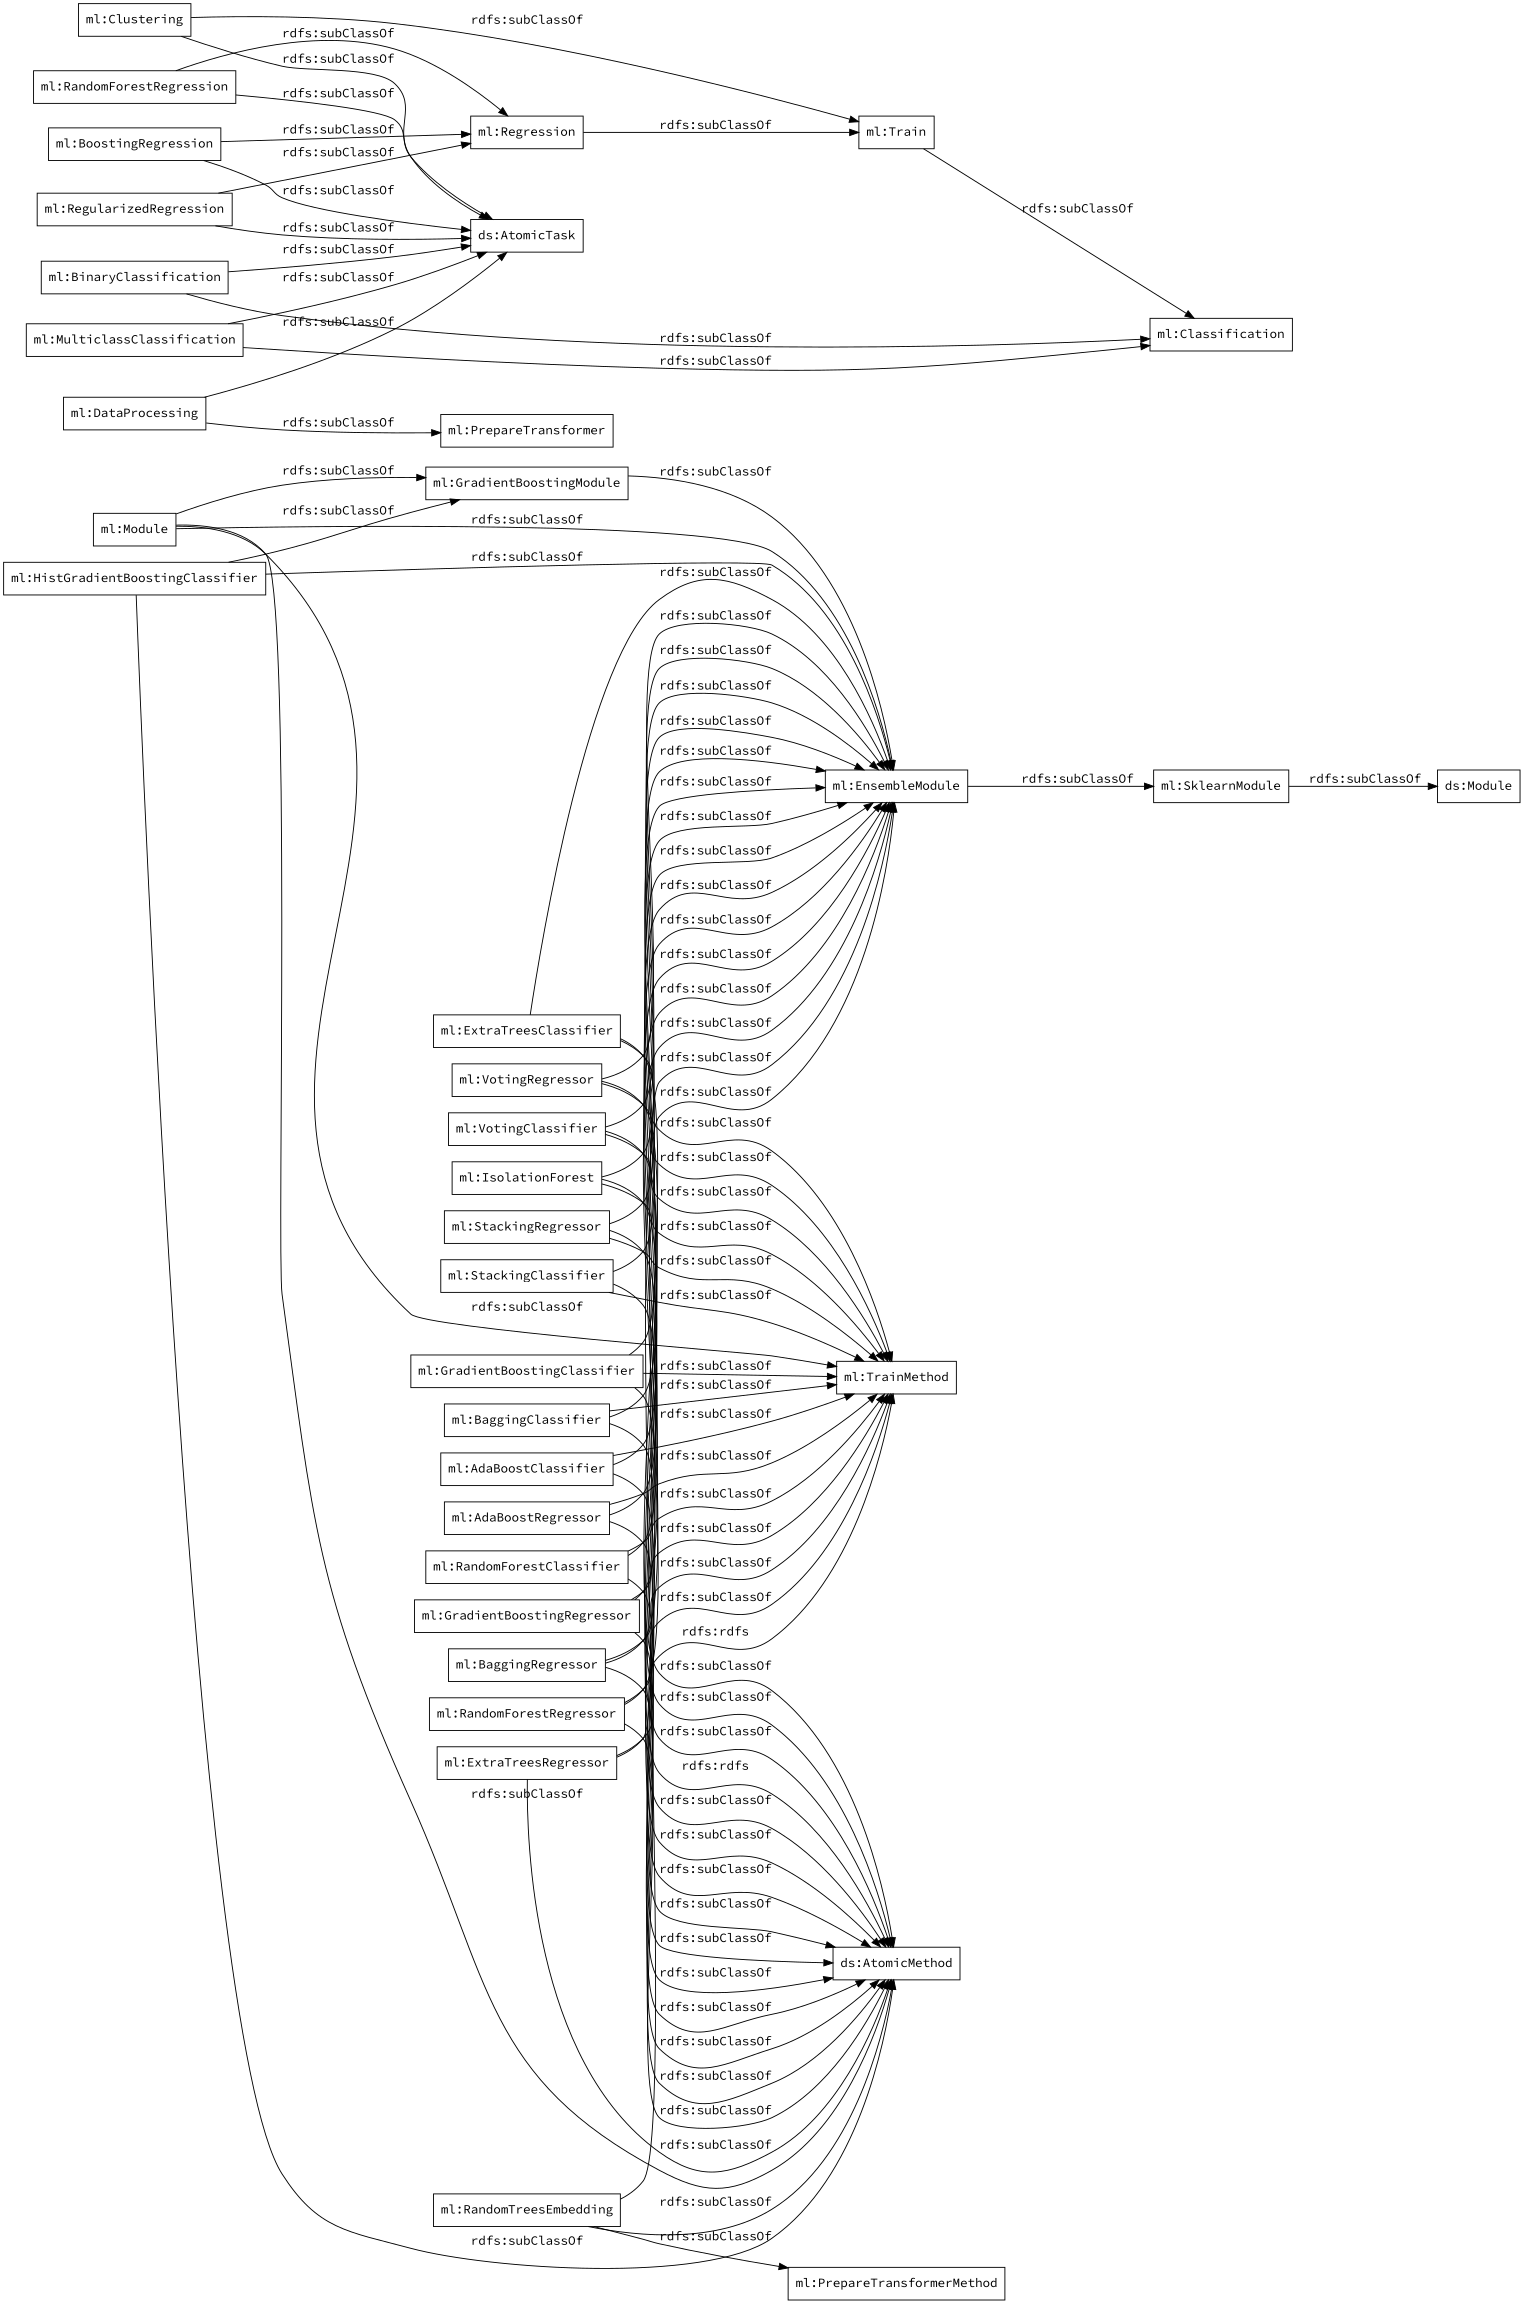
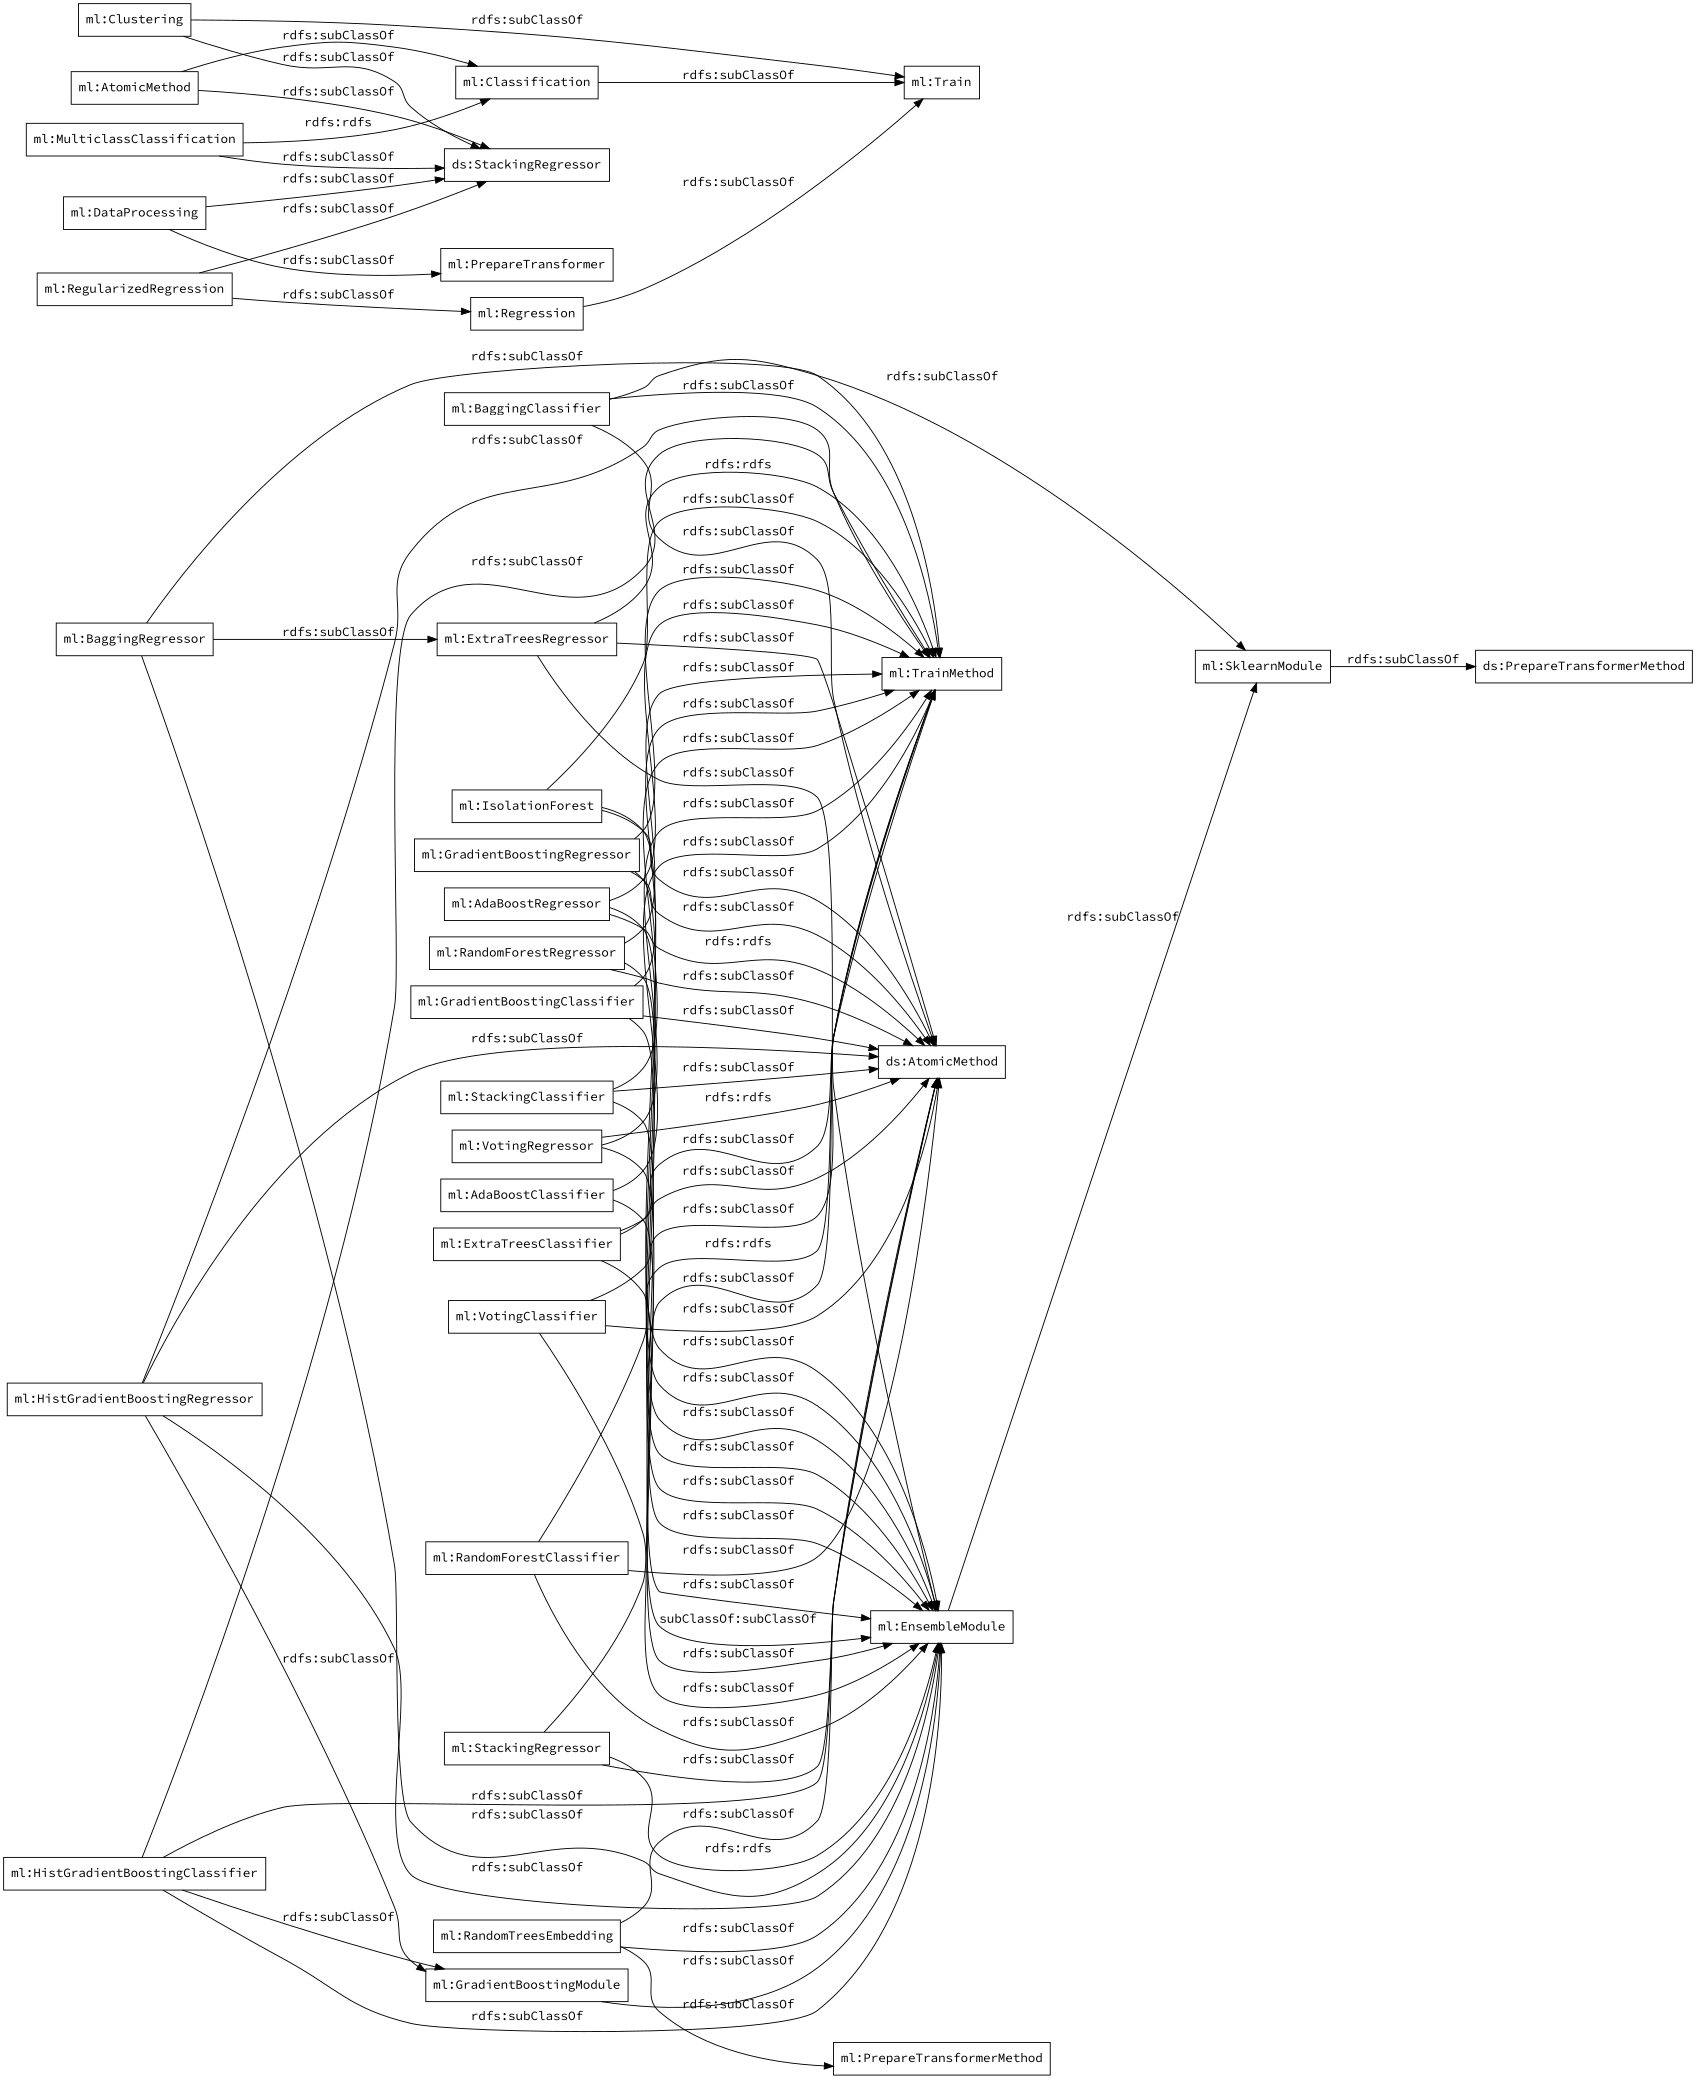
(135, 87) -> none
(135, 144) -> none
(1055, 231) -> (746, 83)
(527, 236) -> (527, 165)
(135, 278) -> (135, 88)
(716, 361) -> (338, 123)
(135, 530) -> (135, 1399)
(716, 721) -> (738, 1849)
(1479, 786) -> (1584, 667)
(716, 851) -> (738, 1619)
(656, 852) -> (949, 431)
none -> (395, 874)
(716, 1494) -> (738, 1244)
(716, 1697) -> (738, 1098)
(716, 1766) -> (738, 873)
(661, 1946) -> none
(716, 1973) -> (738, 942)
(661, 2084) -> (320, 639)
